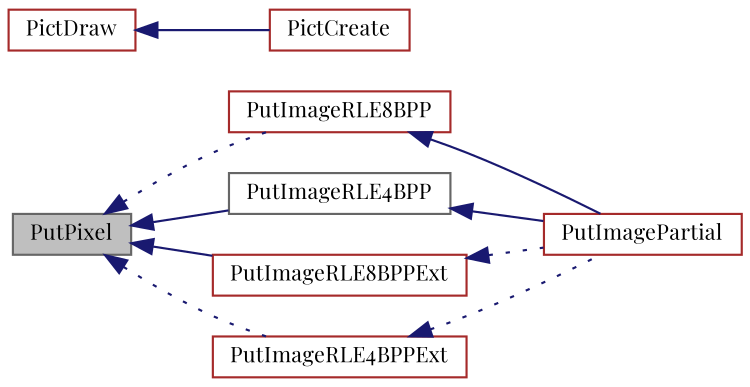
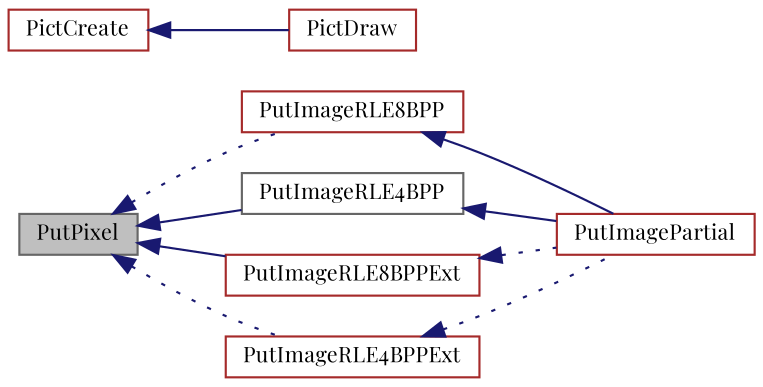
(214, 30) -> (230, 30)
